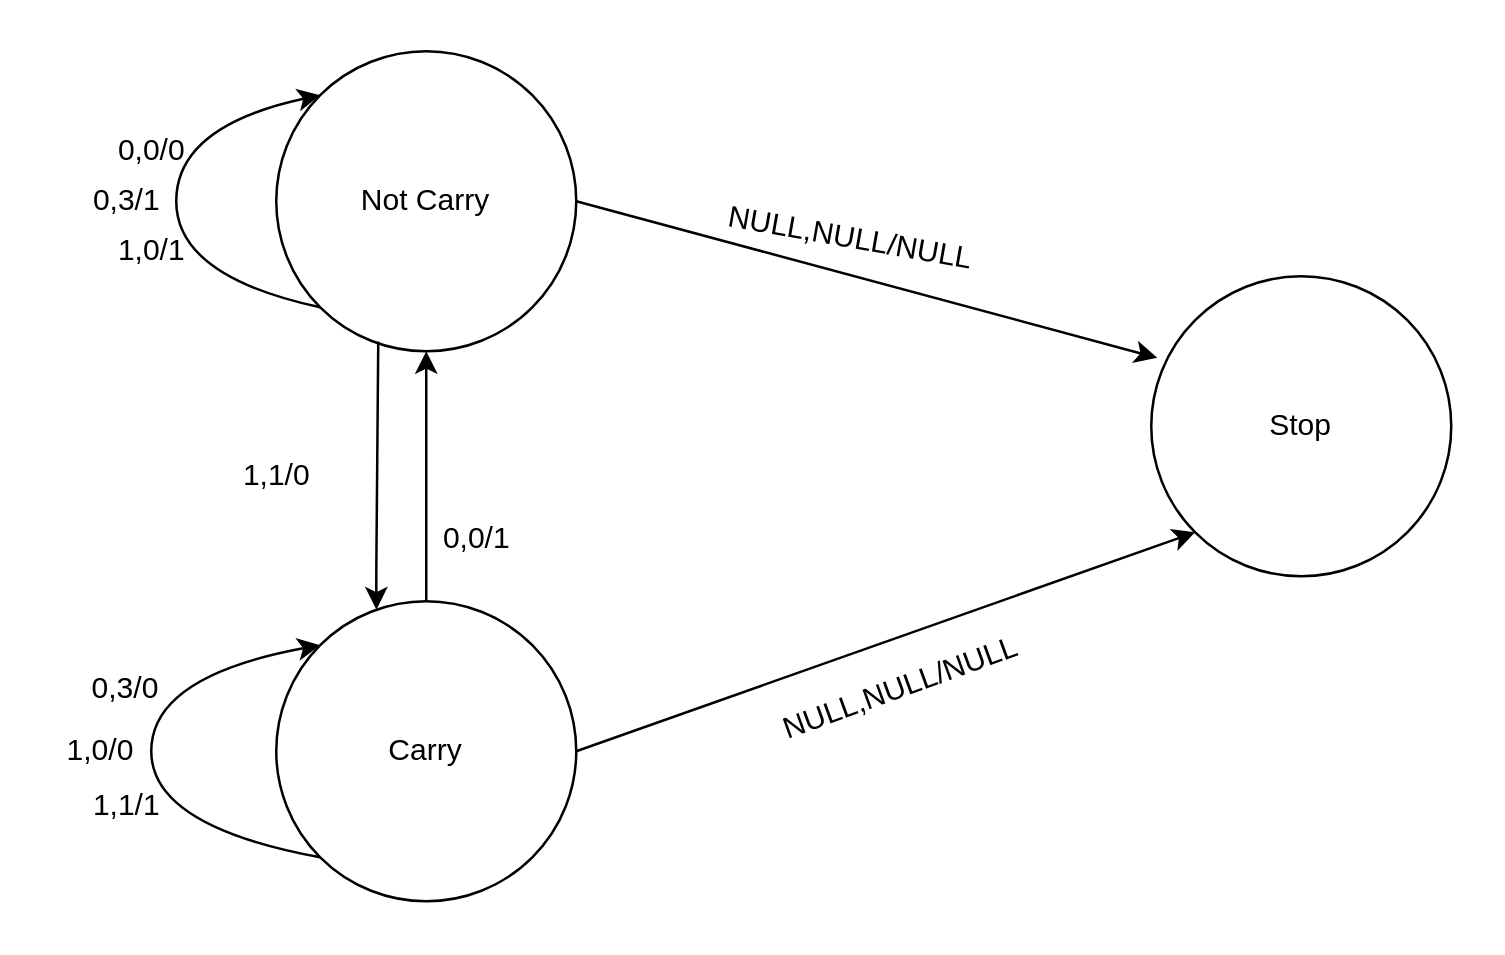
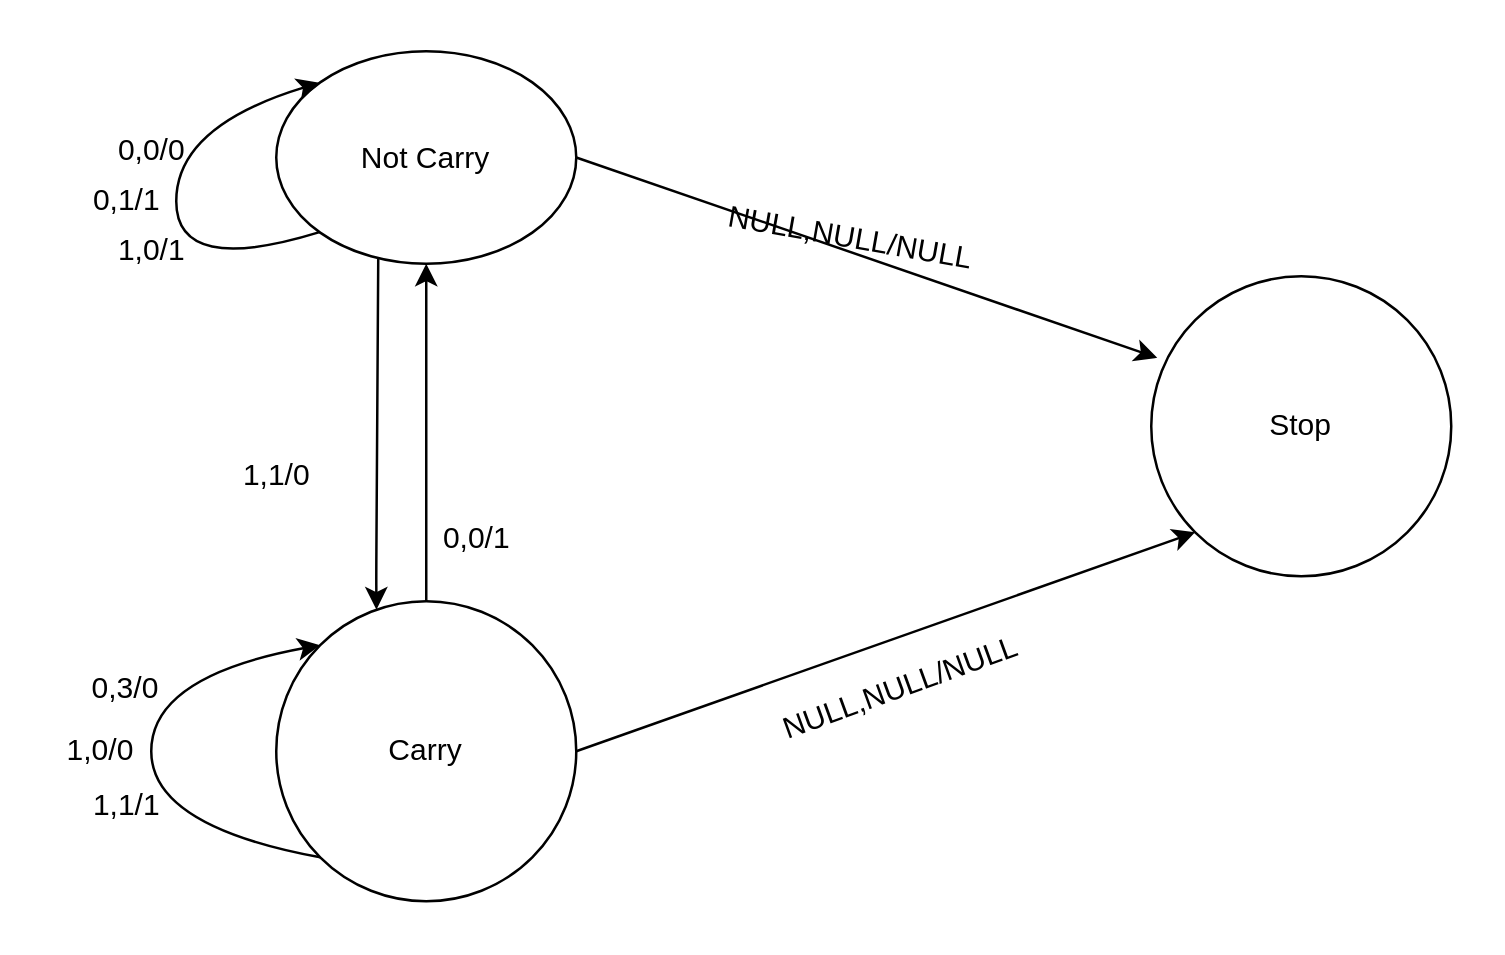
(128, 201) -> (128, 201)
(426, 201) -> (426, 158)
